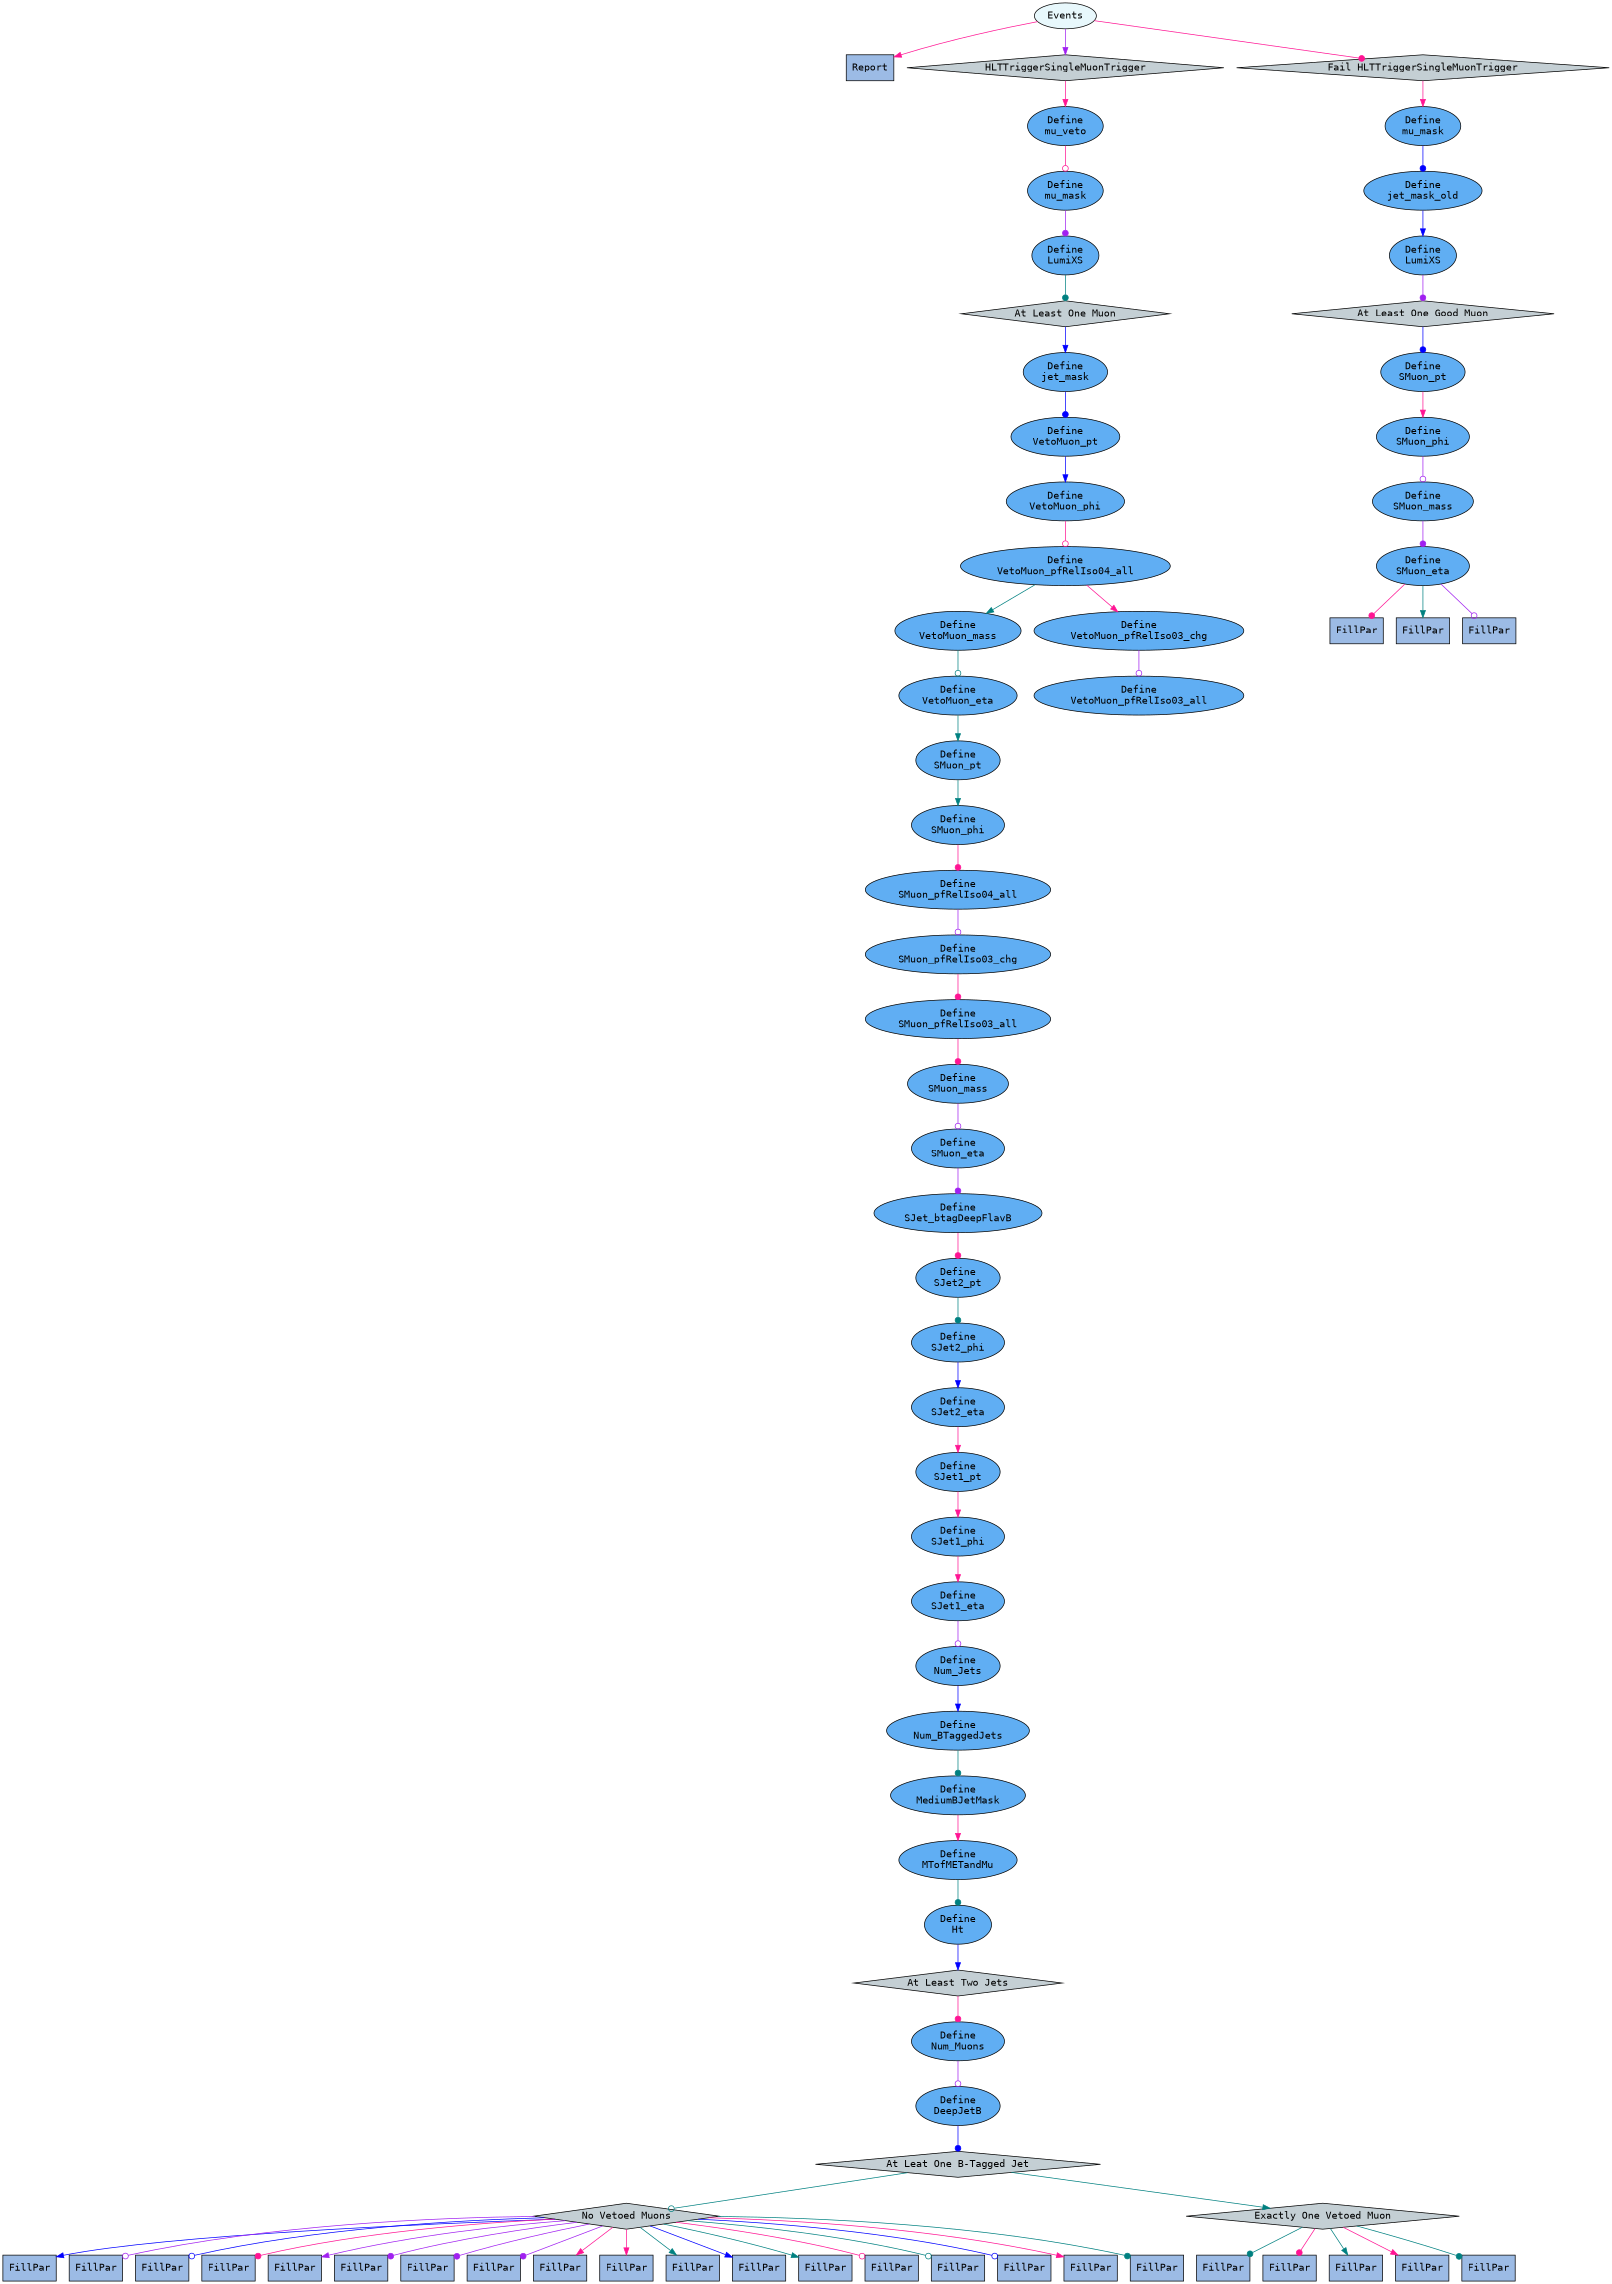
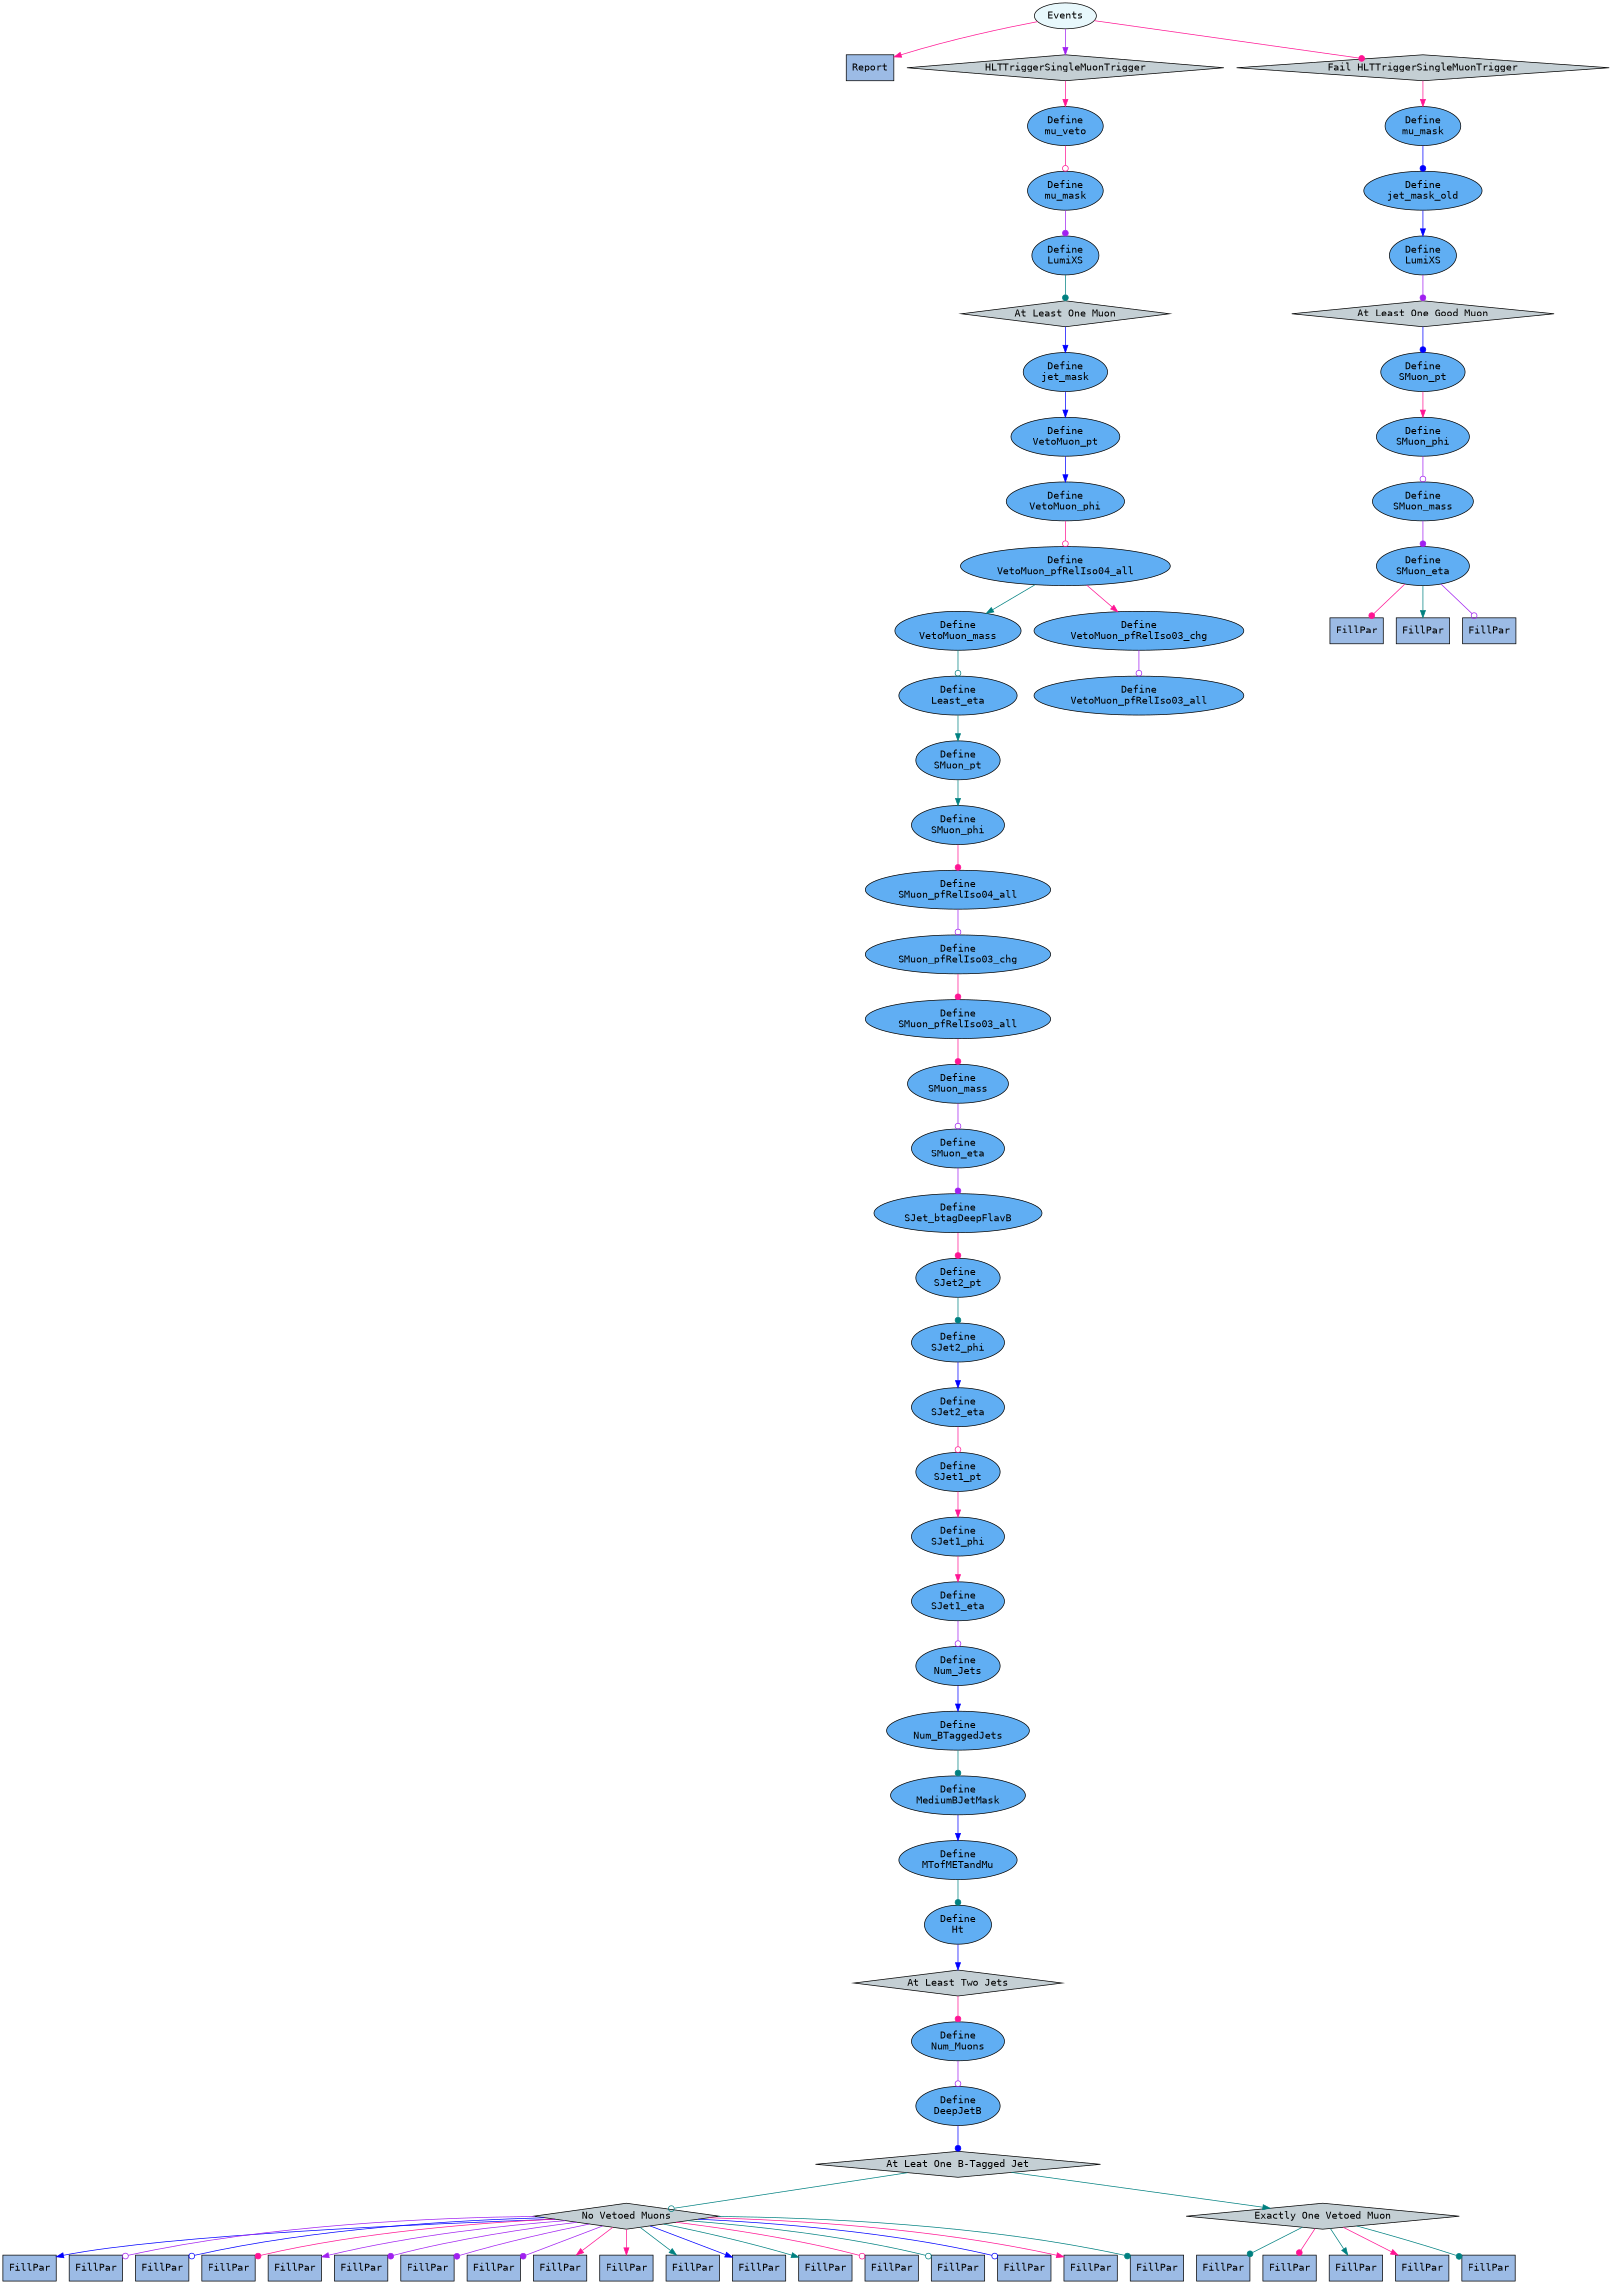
(1065, 402) -> (1065, 402)
(958, 696) -> (958, 696)
(958, 1437) -> (958, 1437)
(958, 1824) -> (958, 1824)
